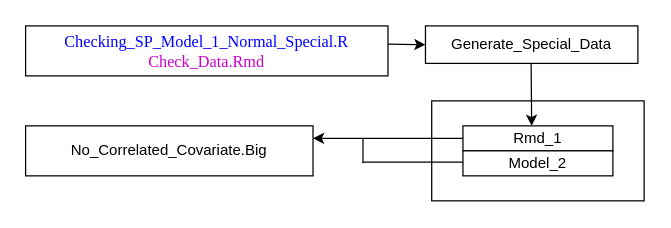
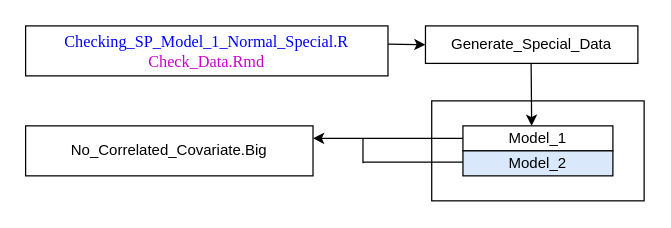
(538, 138) -> (538, 138)
(538, 163) -> (538, 163)
